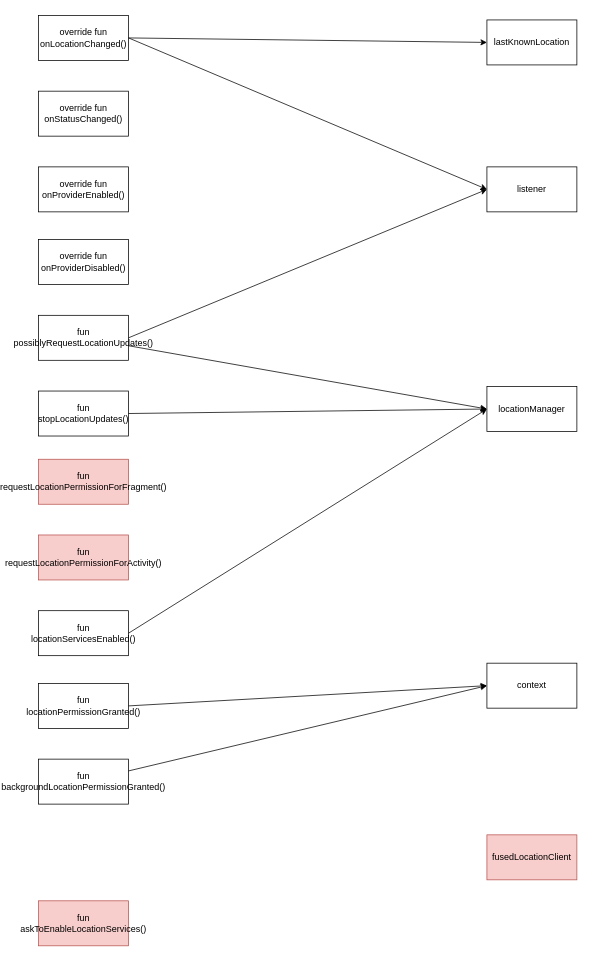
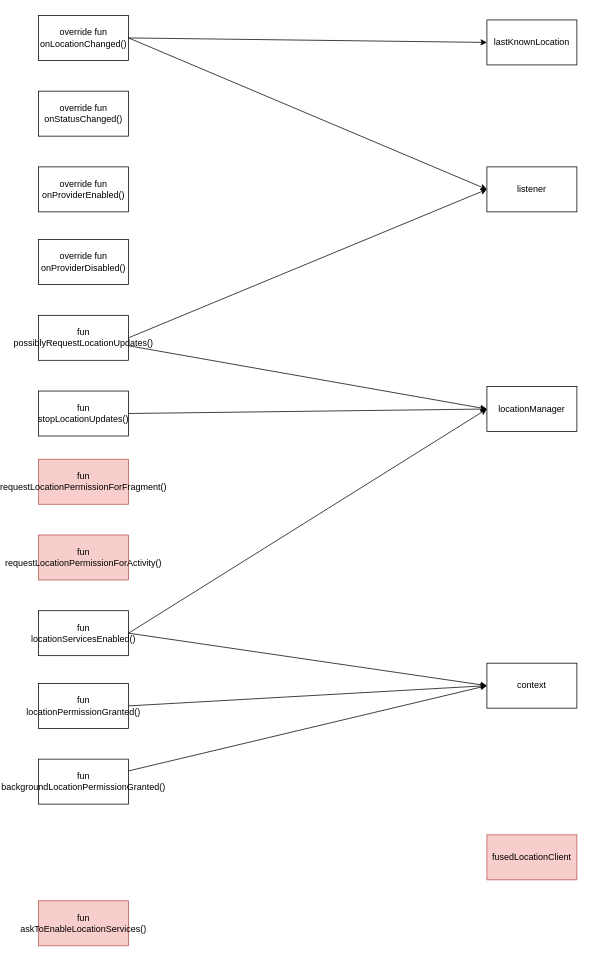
none -> (305, 659)
